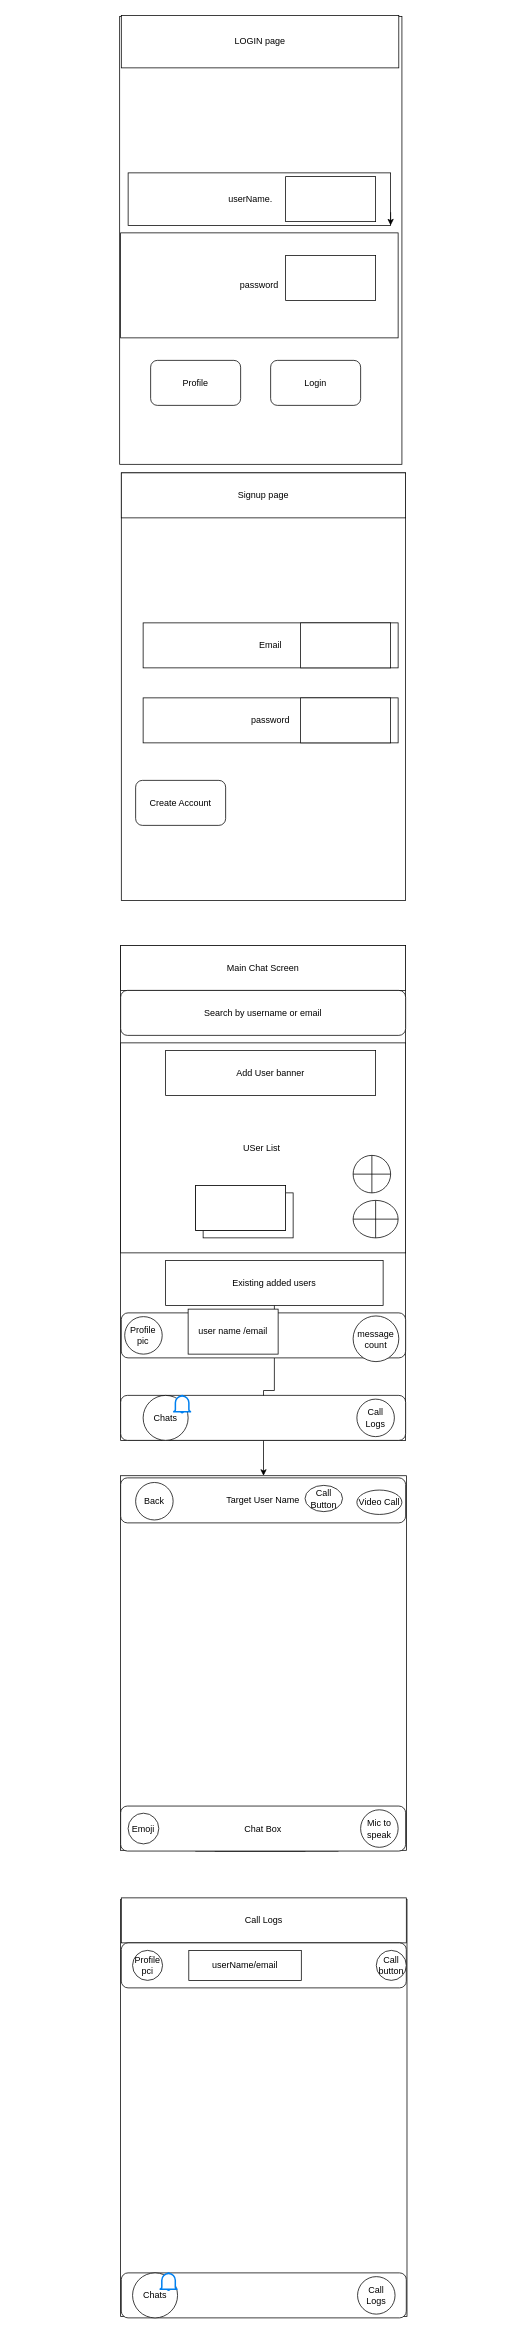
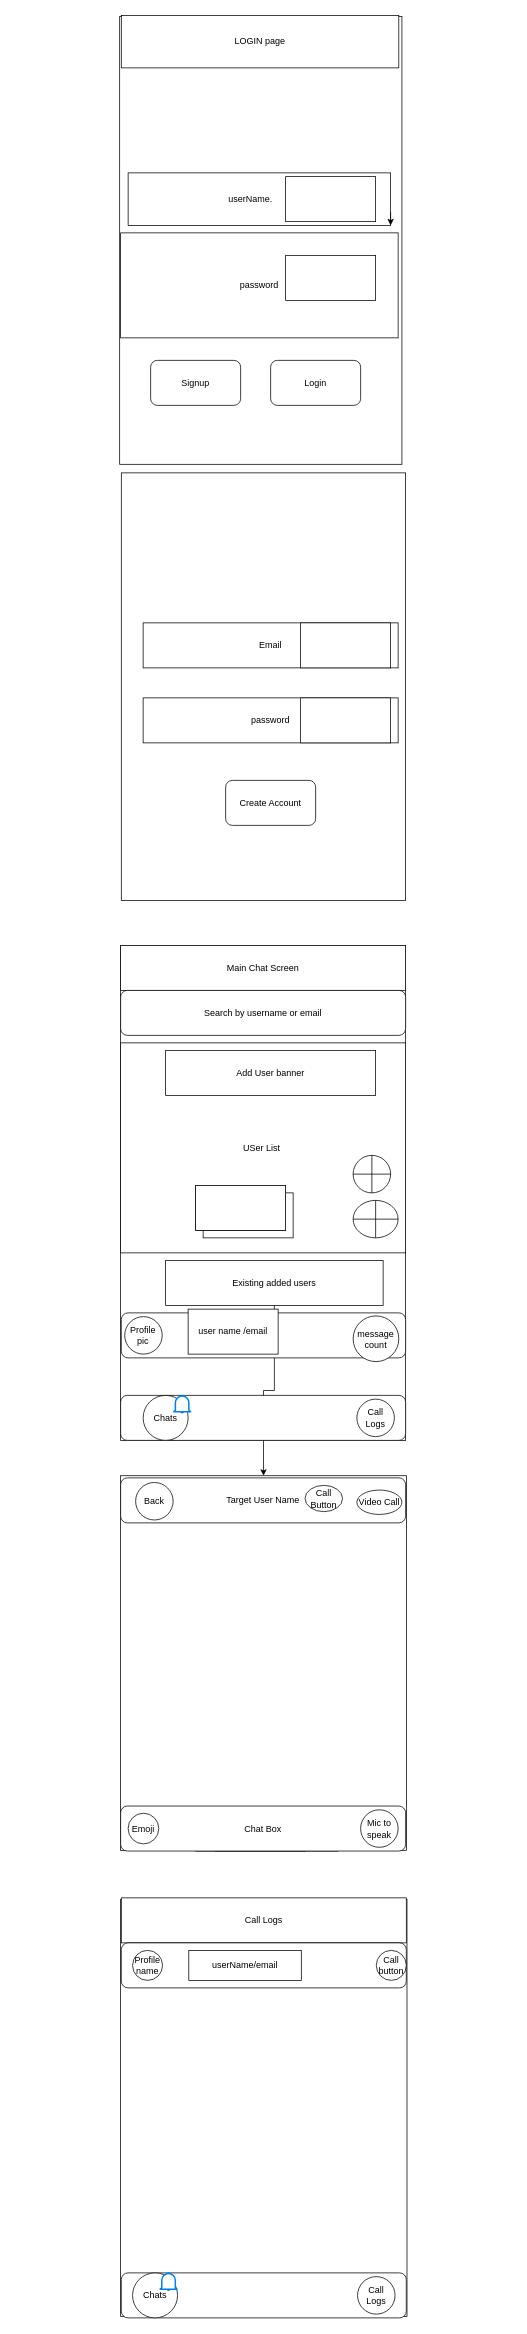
(195, 383) -> (195, 383)
(263, 495) -> none
(180, 803) -> (270, 803)
(147, 1965) -> (147, 1965)
